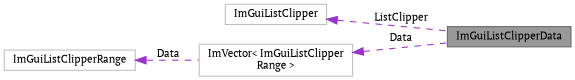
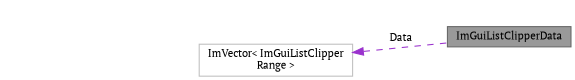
(276, 14) -> none
(70, 60) -> none
